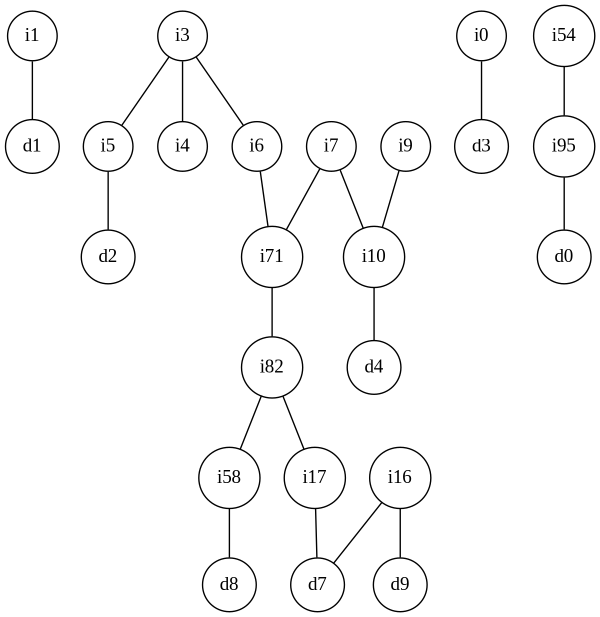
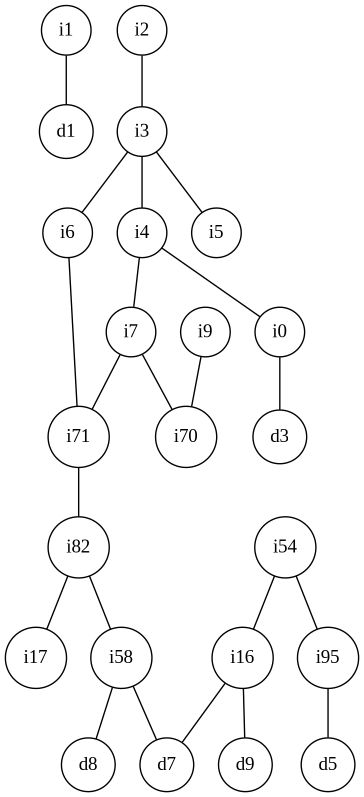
none -> (142, 30)
(108, 257) -> none
(374, 257) -> (186, 437)
(564, 257) -> (328, 765)
none -> (137, 282)
none -> (211, 282)
(374, 367) -> none
(316, 533) -> (145, 713)
none -> (264, 603)
